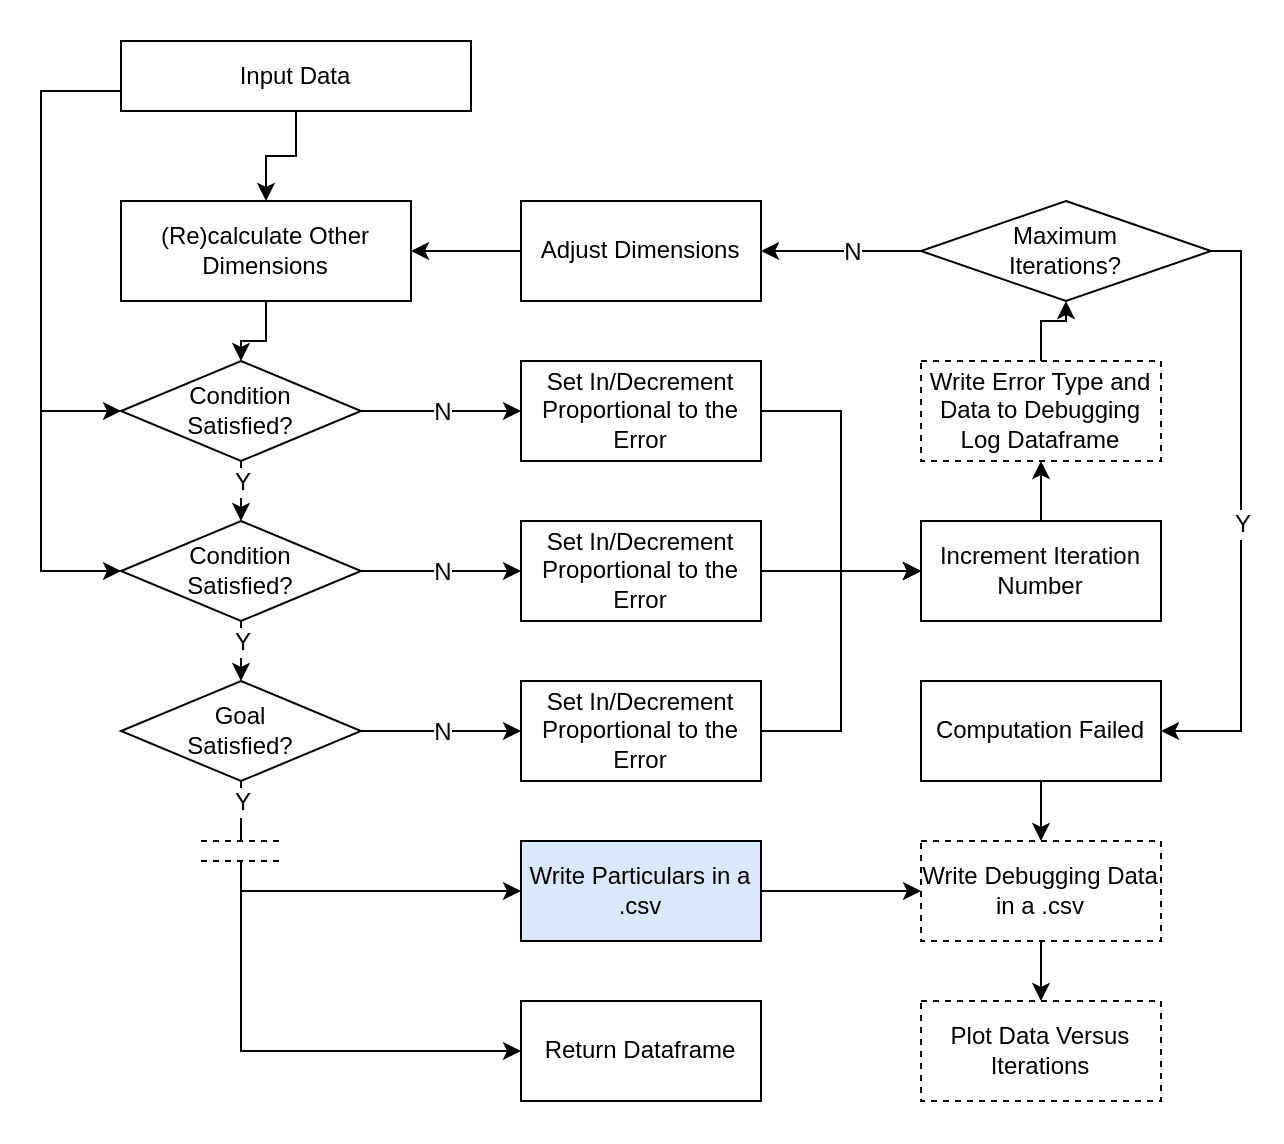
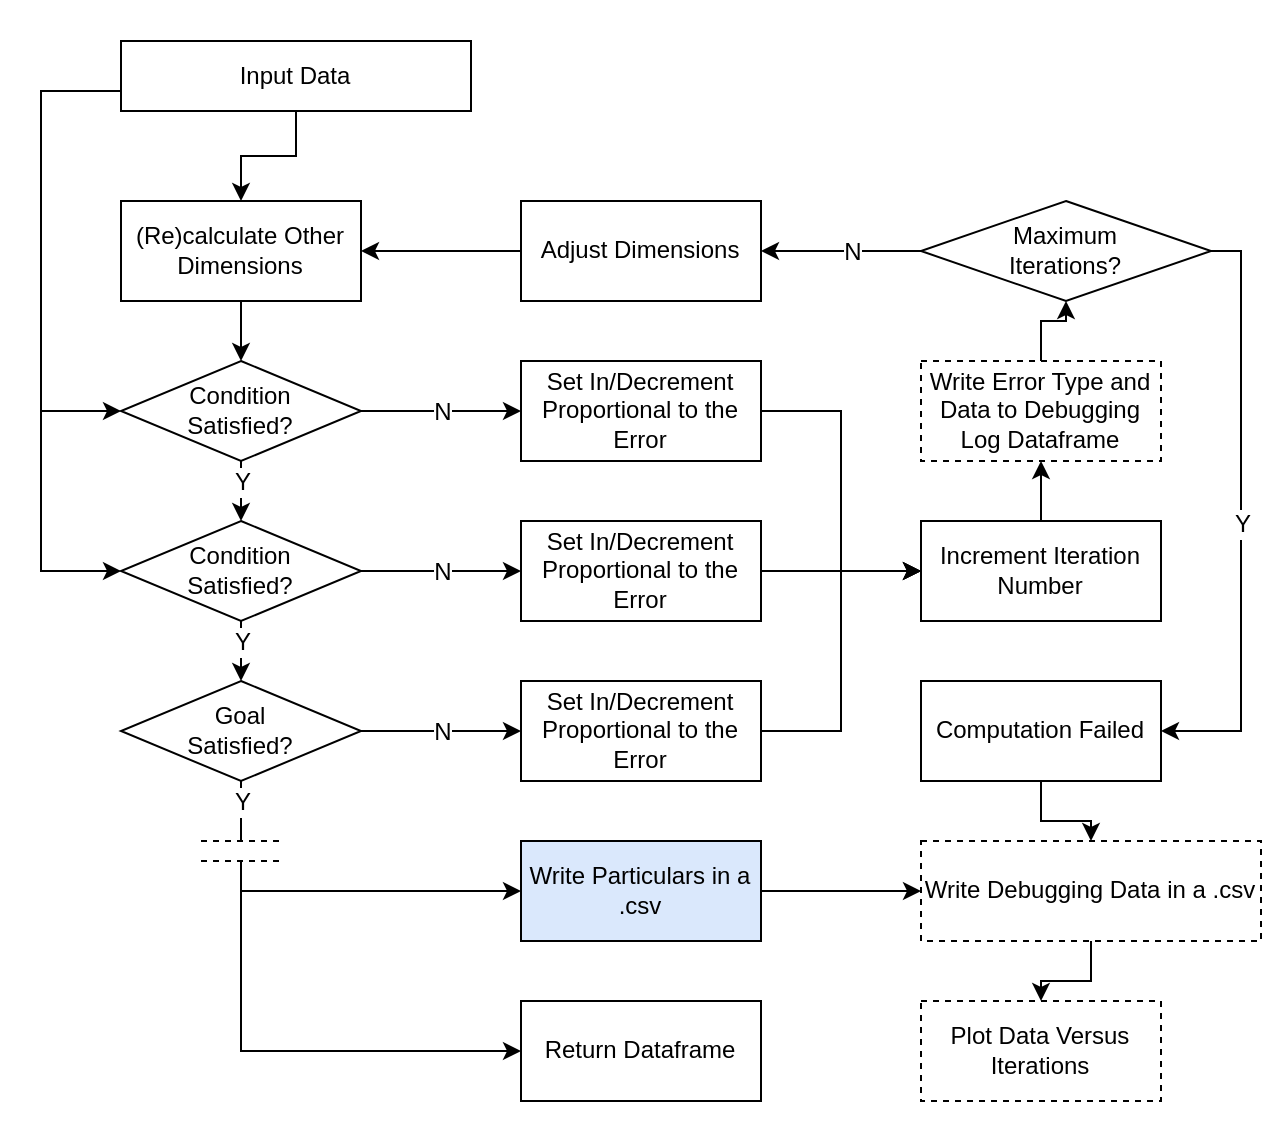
(266, 251) -> (241, 251)
(1041, 891) -> (1091, 891)
